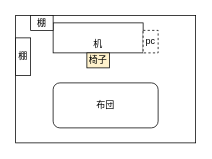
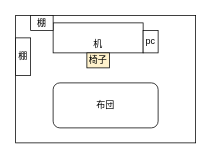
(150, 42) -> (150, 42)
